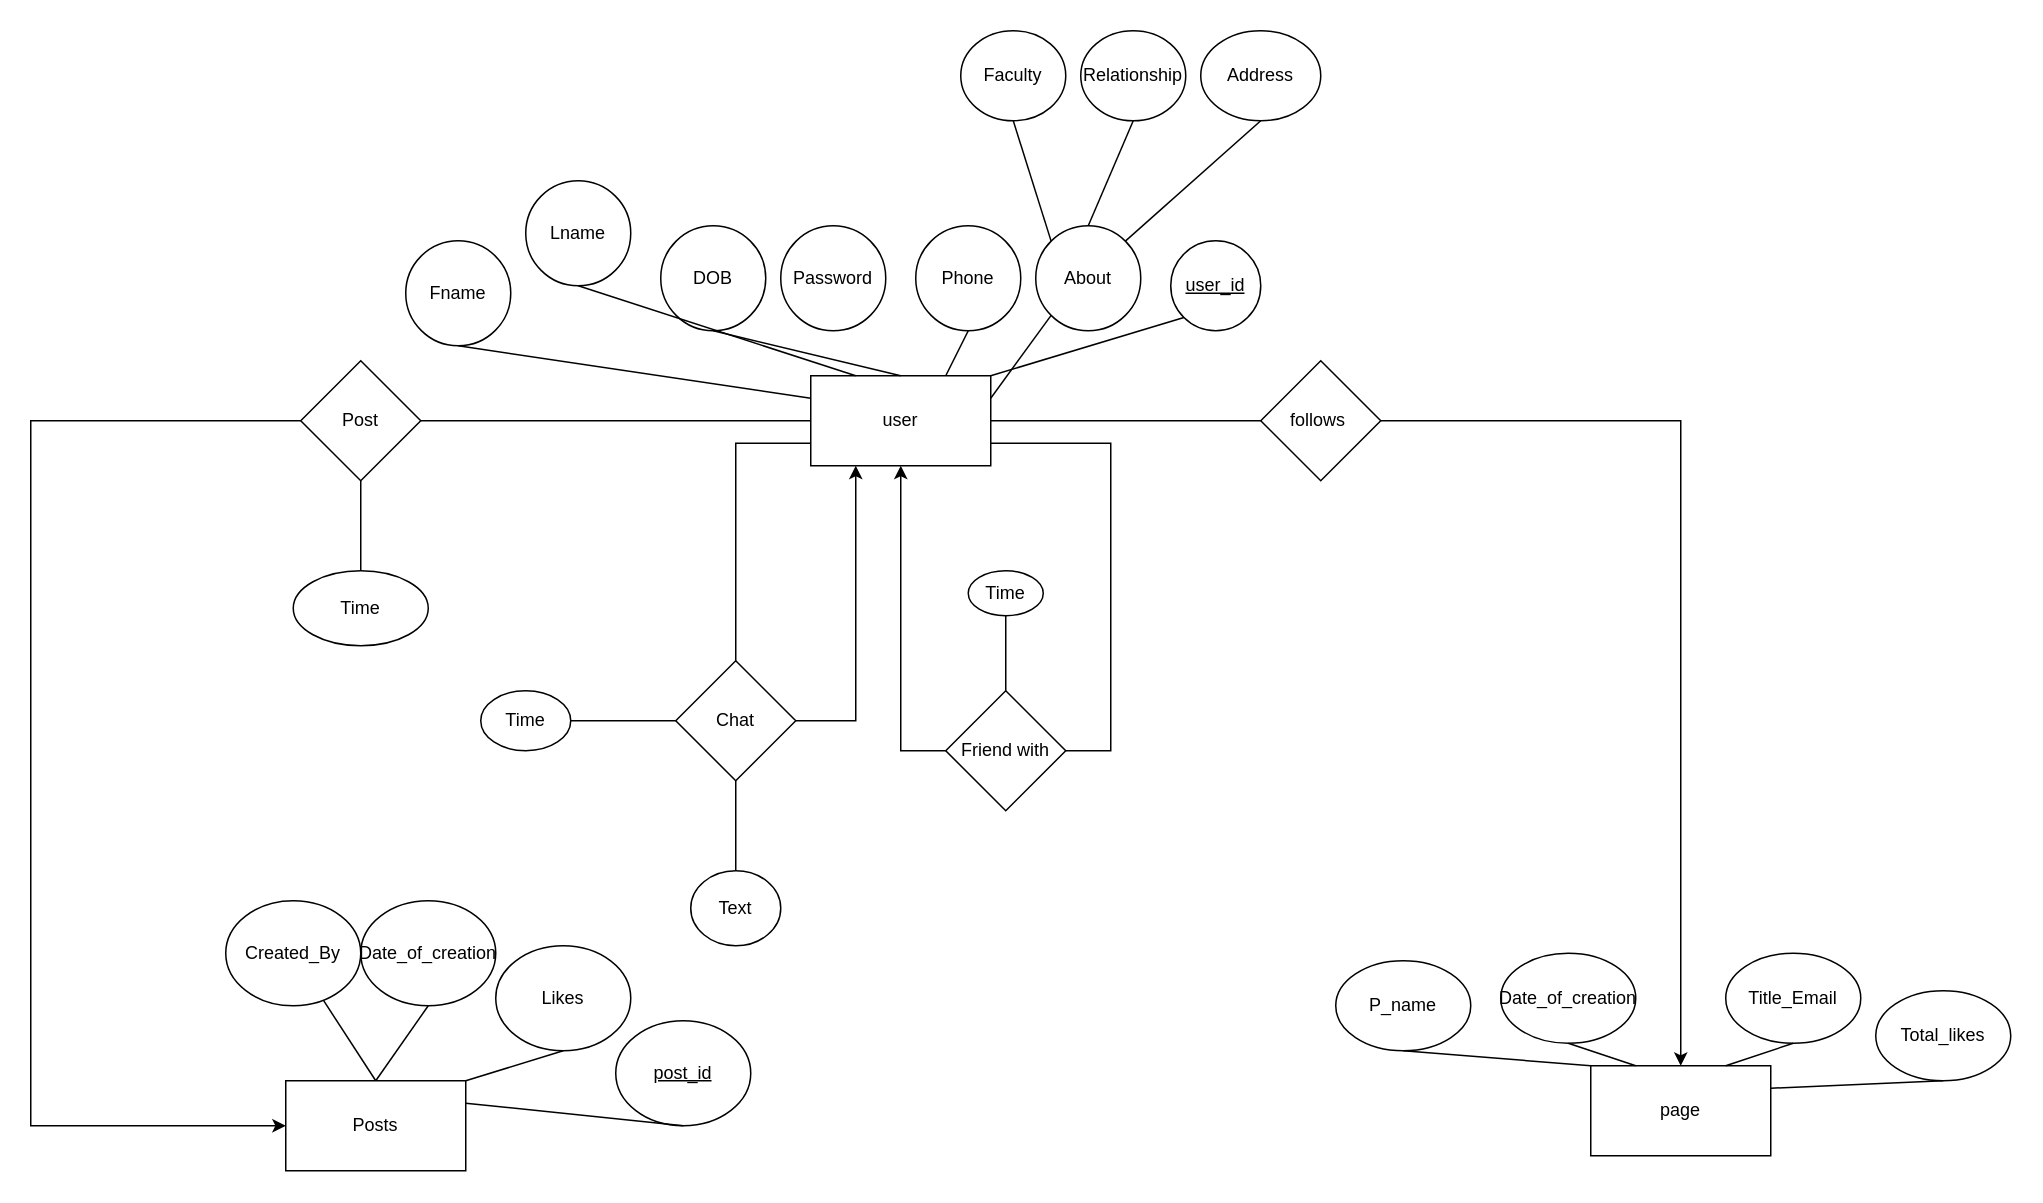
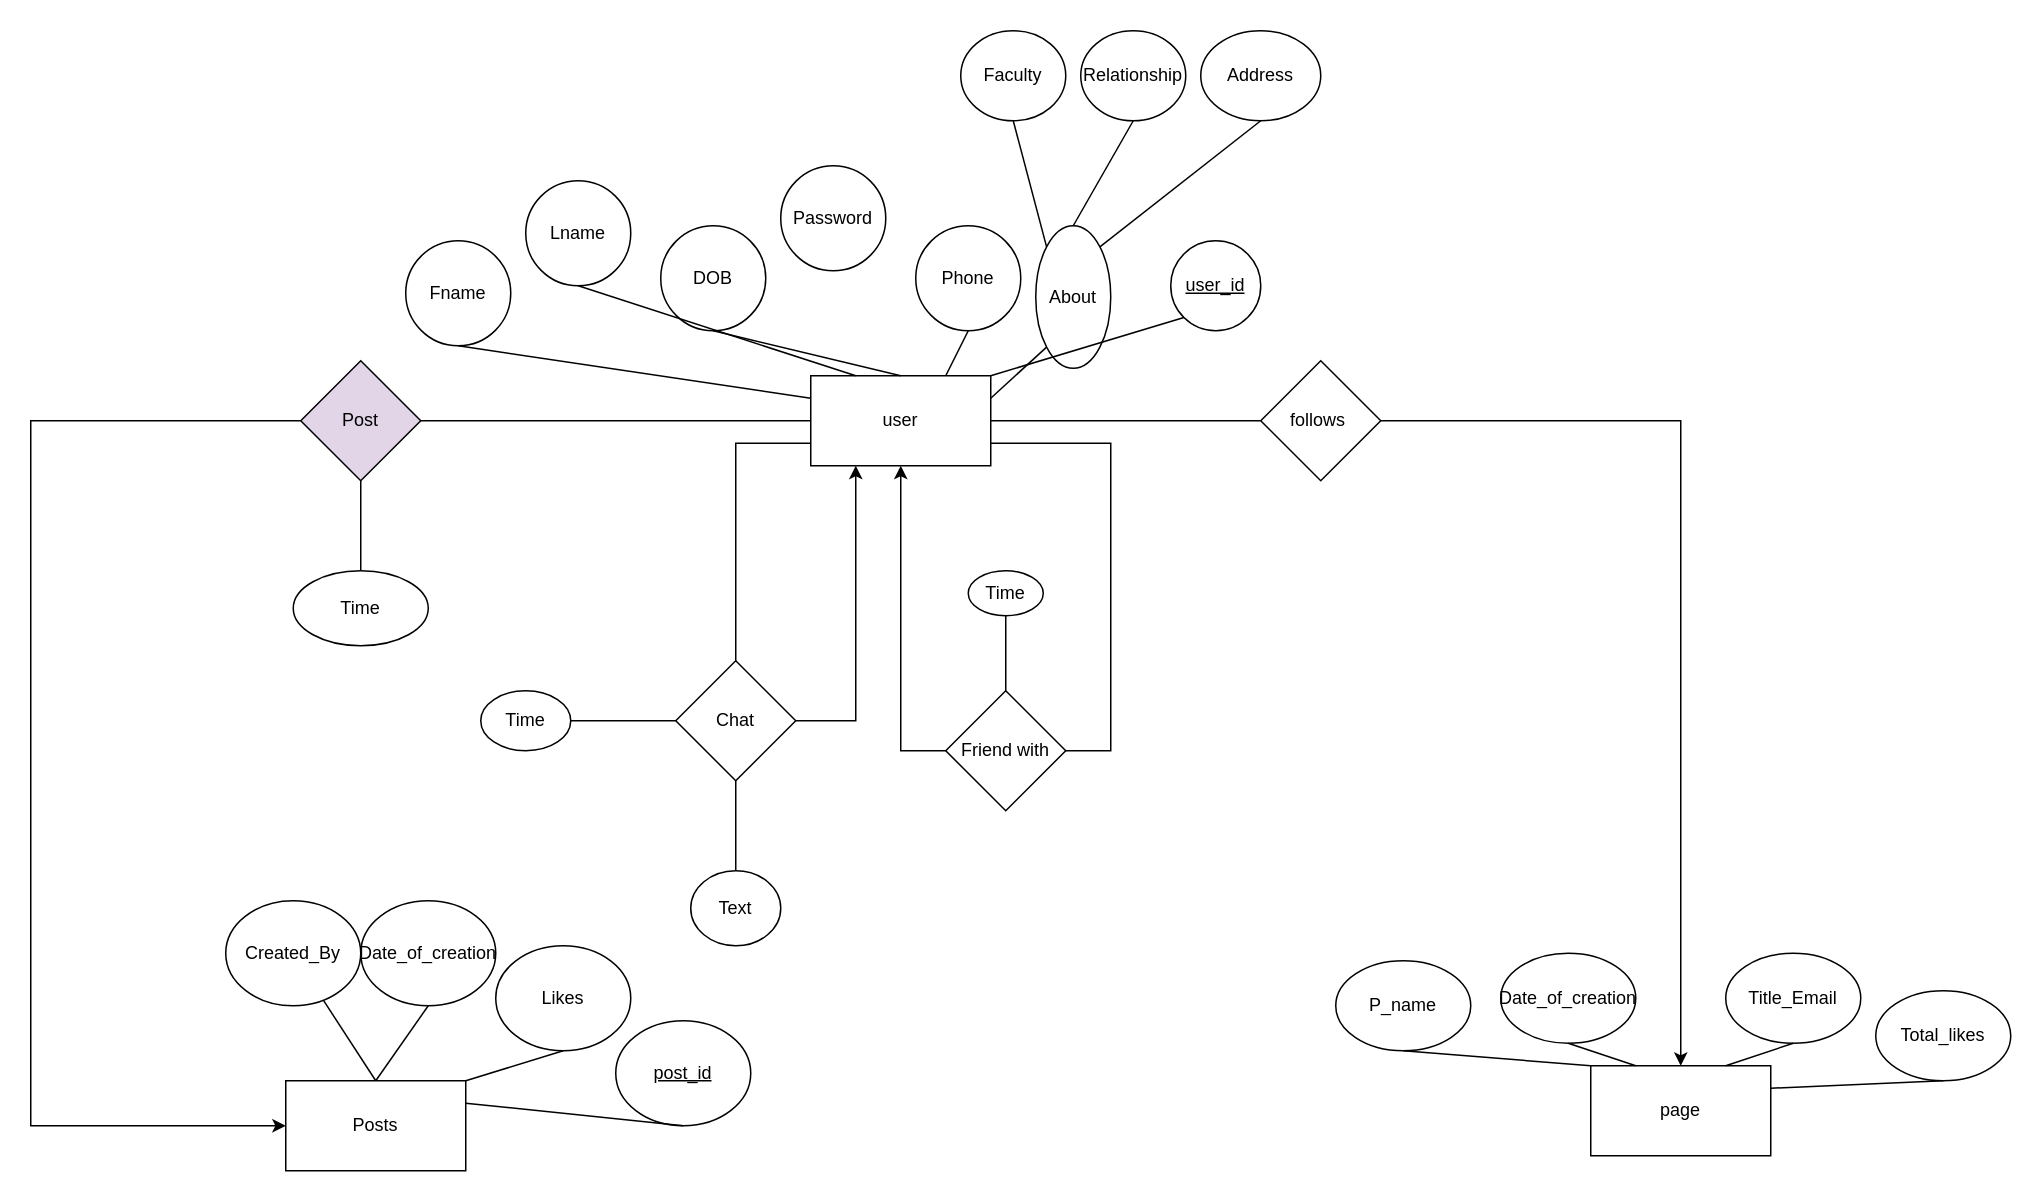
(833, 278) -> (833, 218)
(1088, 278) -> (1073, 297)
(361, 421) -> (361, 421)
